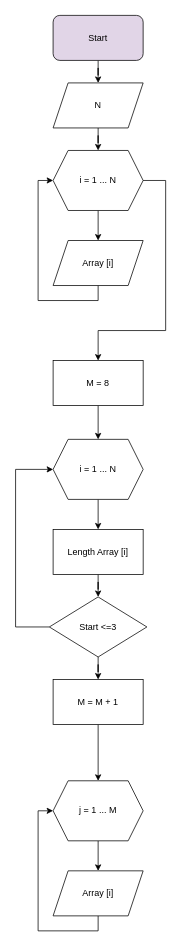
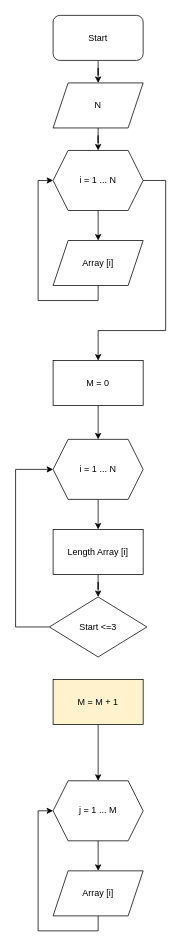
(98, 38) -> (98, 38)
(98, 383) -> (98, 383)
(98, 668) -> none
(98, 702) -> (98, 702)
